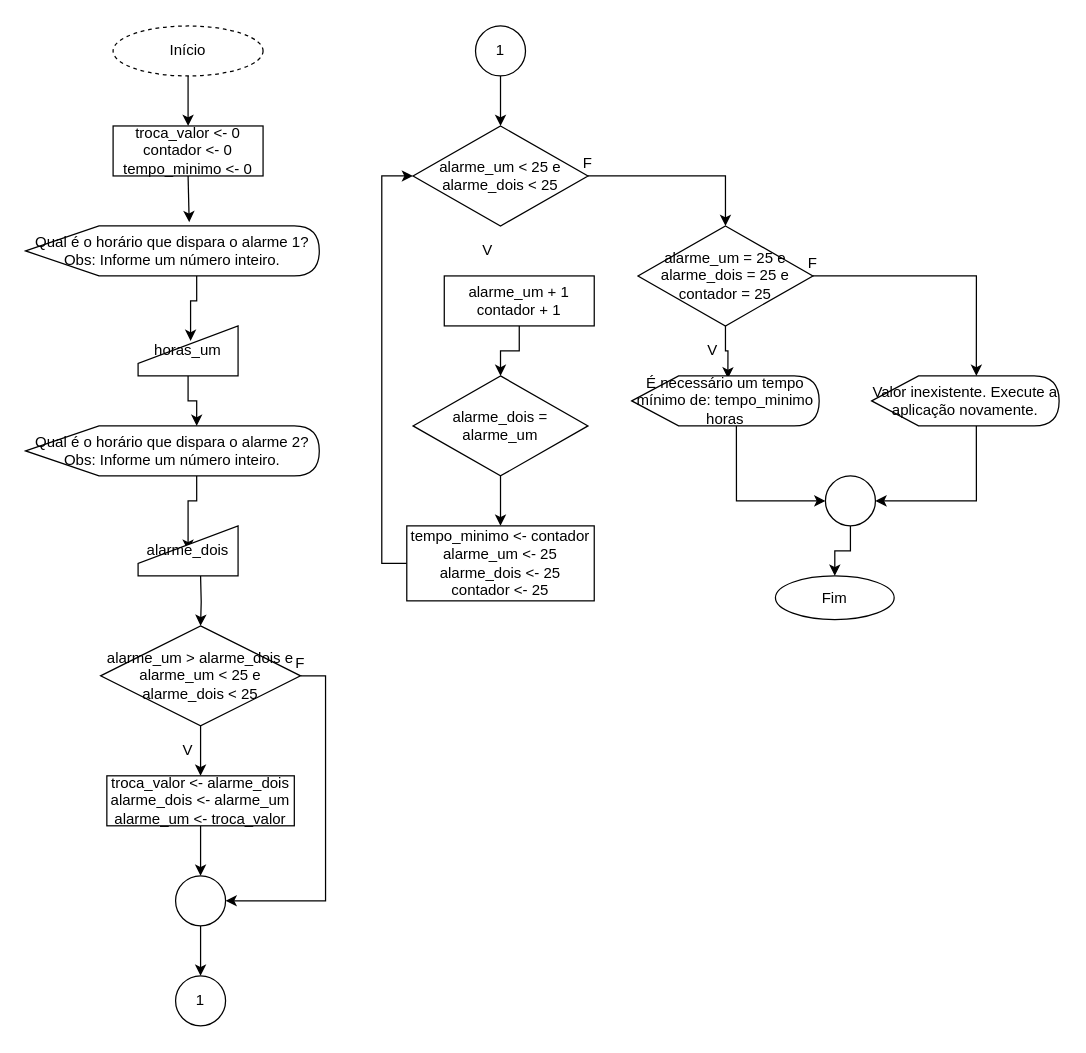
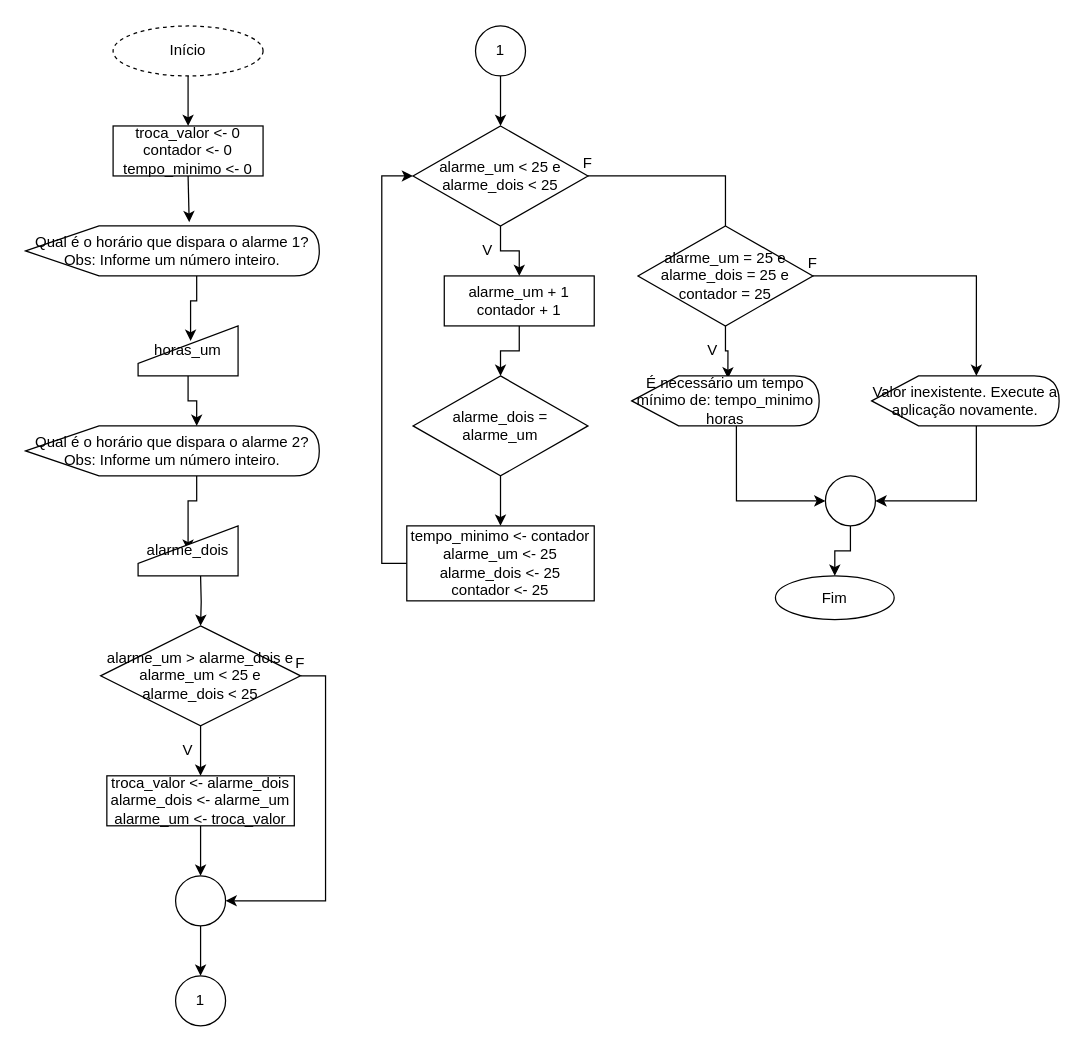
(726, 216) -> (726, 219)
none -> (506, 251)
